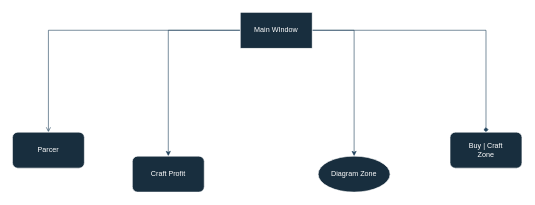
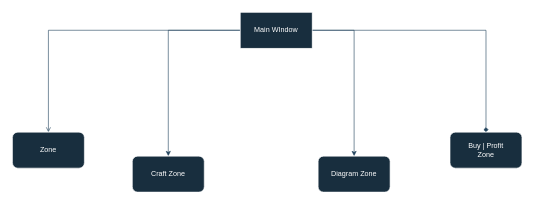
(48, 150) -> (48, 150)
(486, 150) -> (486, 150)
(168, 174) -> (168, 174)
(354, 174) -> (354, 174)
